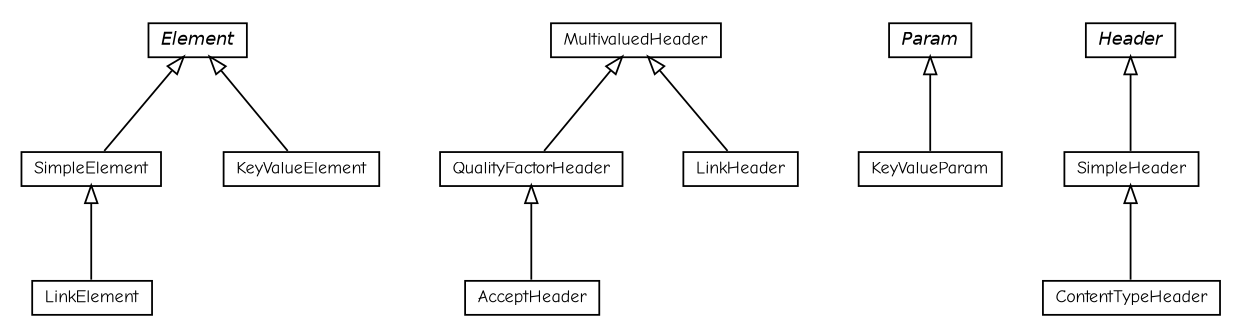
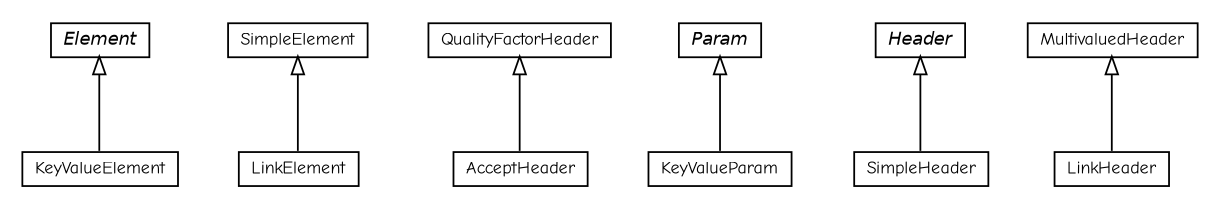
(138, 111) -> none
(577, 111) -> none
(1131, 297) -> none
